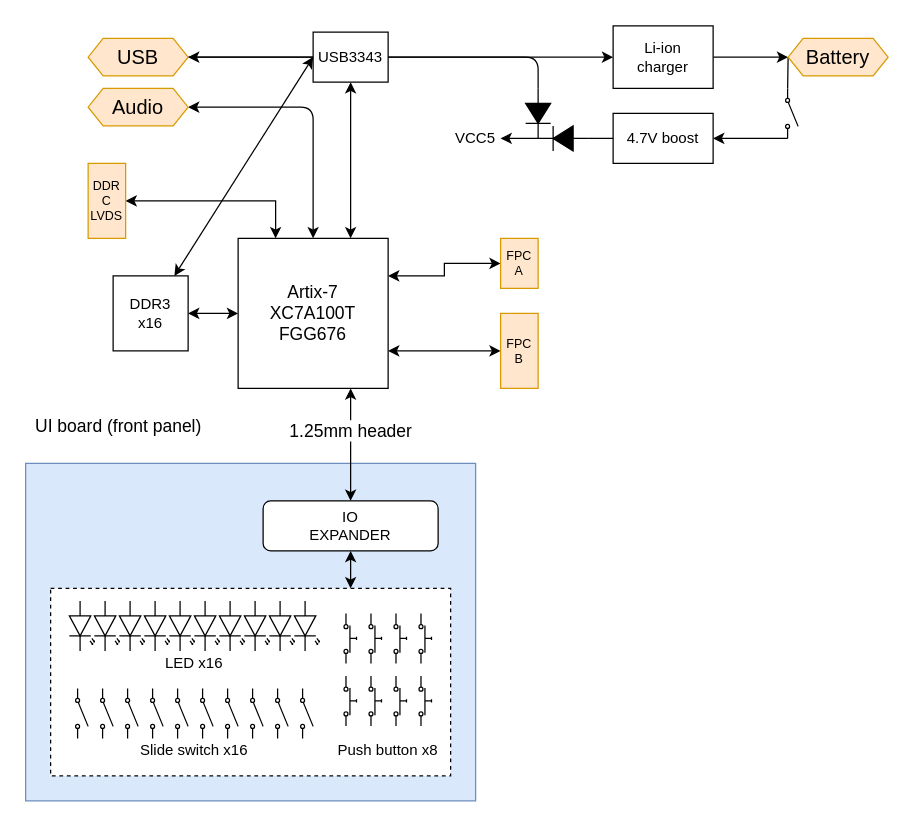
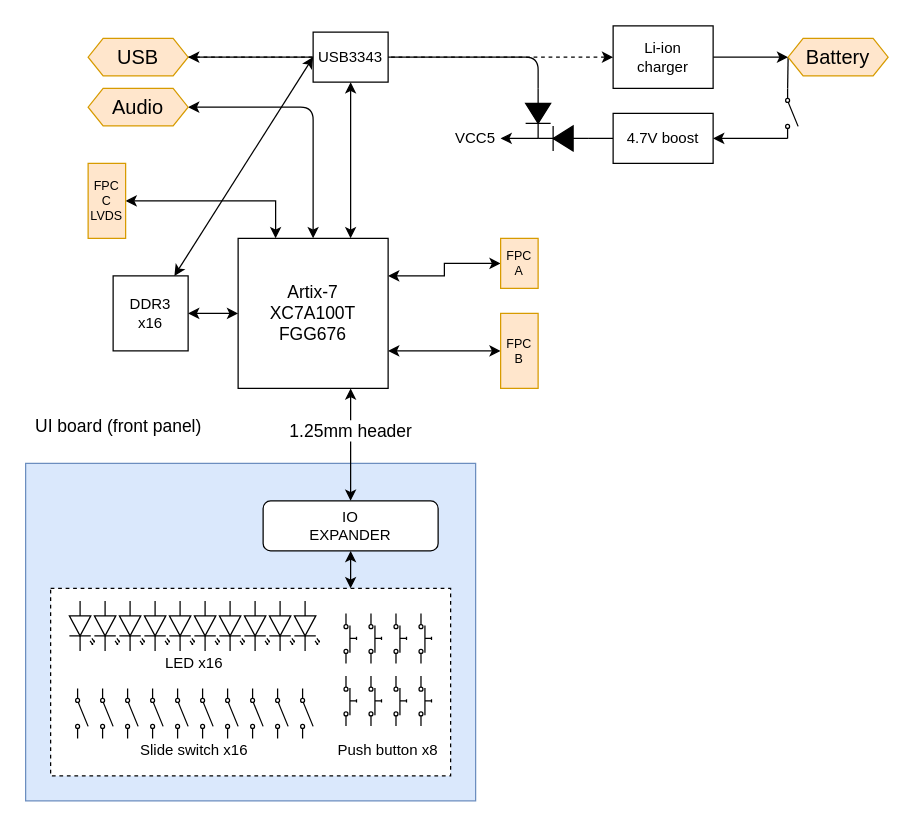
(568, 57) -> (568, 57)
(107, 201) -> (107, 201)
